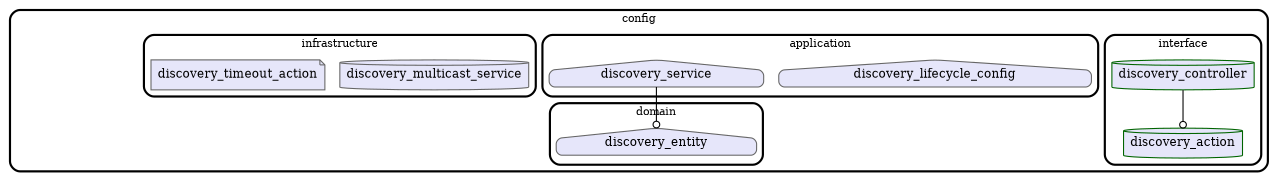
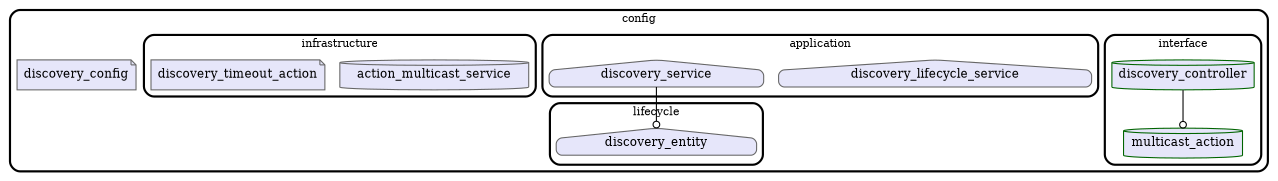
none -> (77, 75)
(434, 75) -> (434, 75)
(935, 75) -> (935, 75)
(656, 112) -> (656, 112)
(1183, 143) -> (1183, 143)
